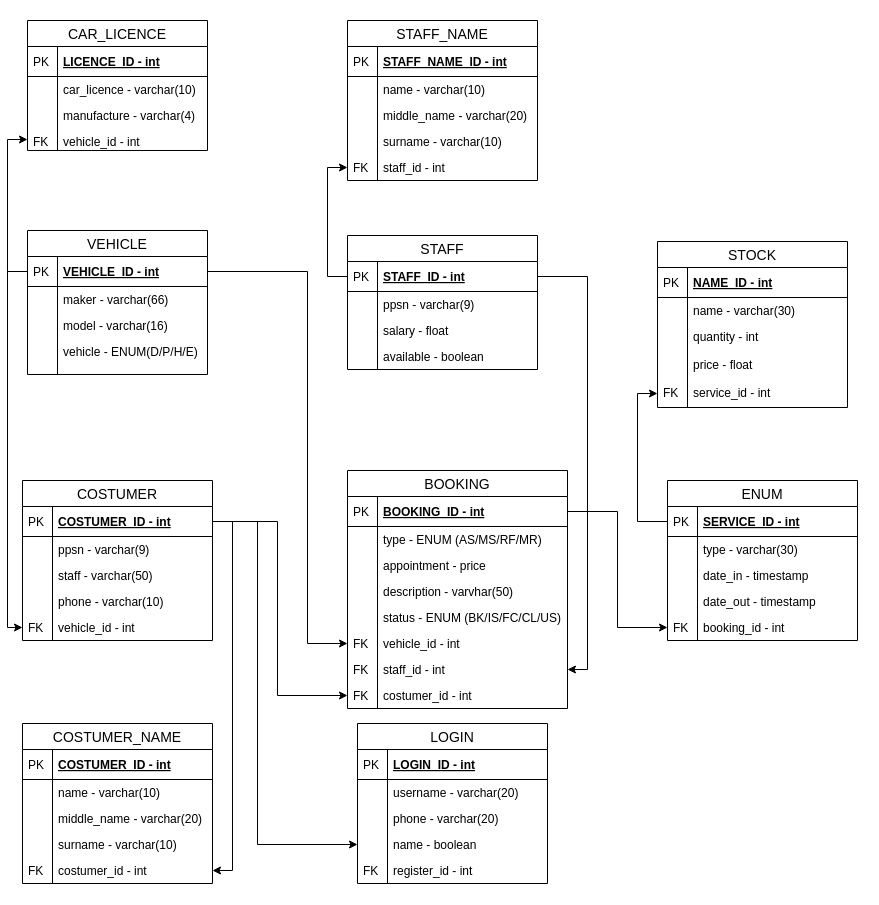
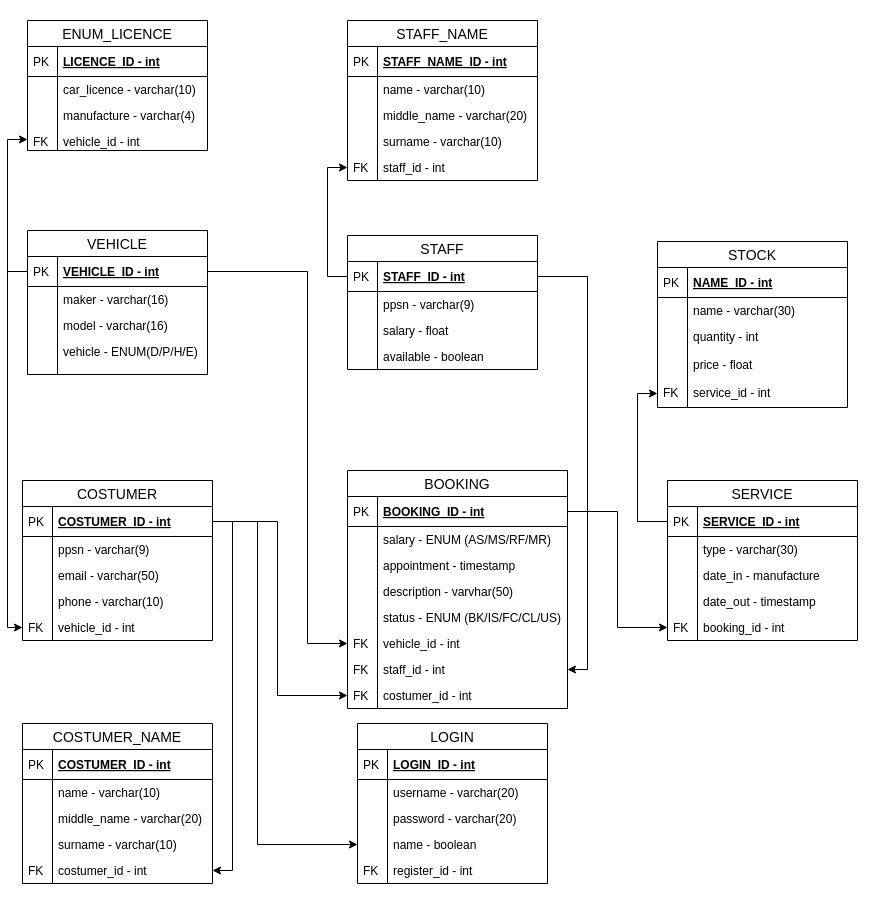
(117, 34) -> (117, 34)
(124, 300) -> (124, 300)
(762, 494) -> (762, 494)
(462, 540) -> (467, 540)
(441, 566) -> (454, 566)
(119, 576) -> (116, 576)
(761, 576) -> (769, 576)
(454, 819) -> (464, 819)
